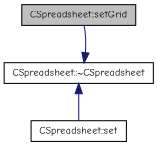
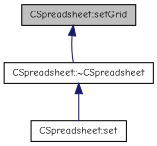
(86, 39) -> (72, 49)
